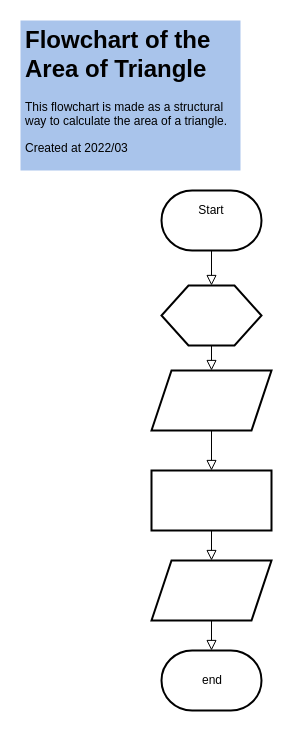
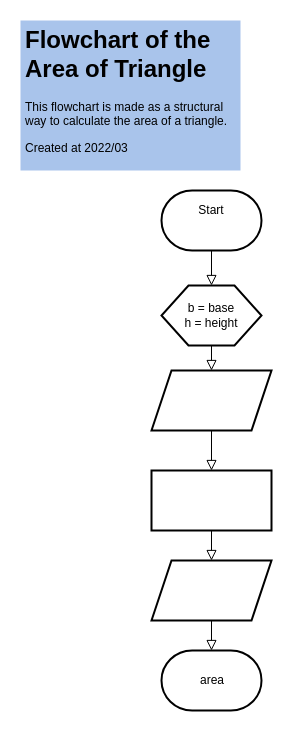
none -> (211, 316)
(213, 681) -> (213, 681)
